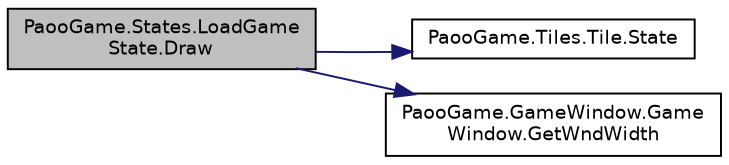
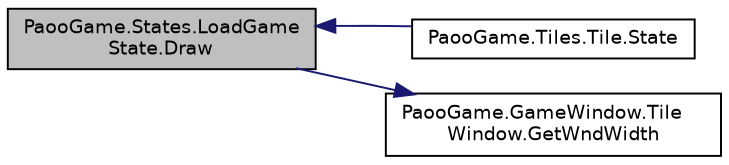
(354, 52) -> (374, 26)
(553, 125) -> (553, 125)
